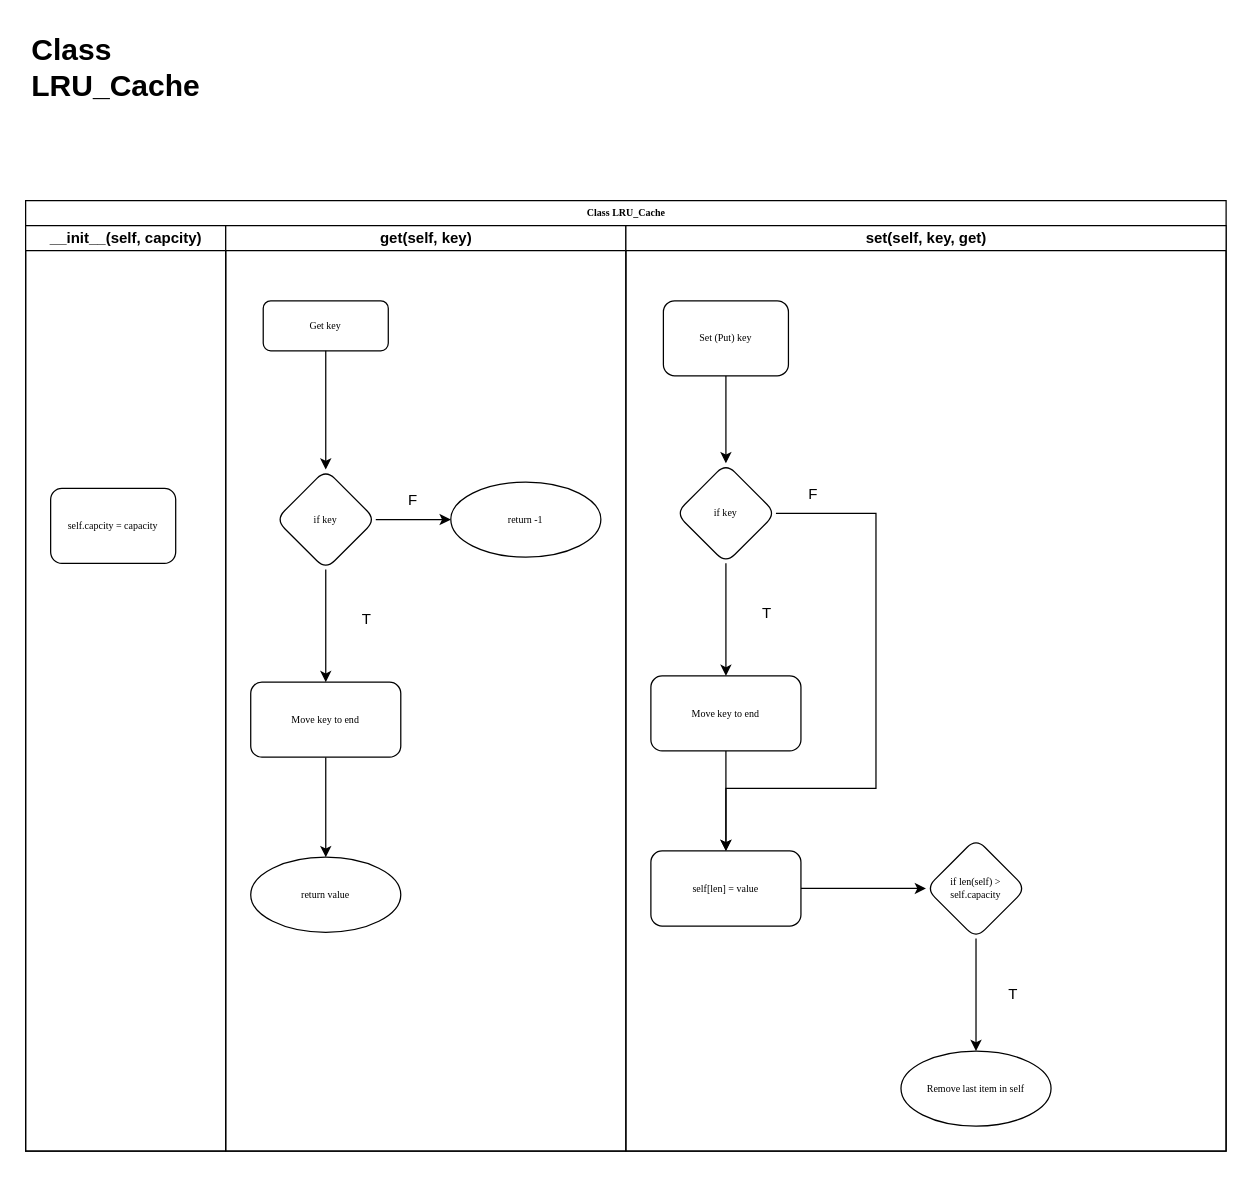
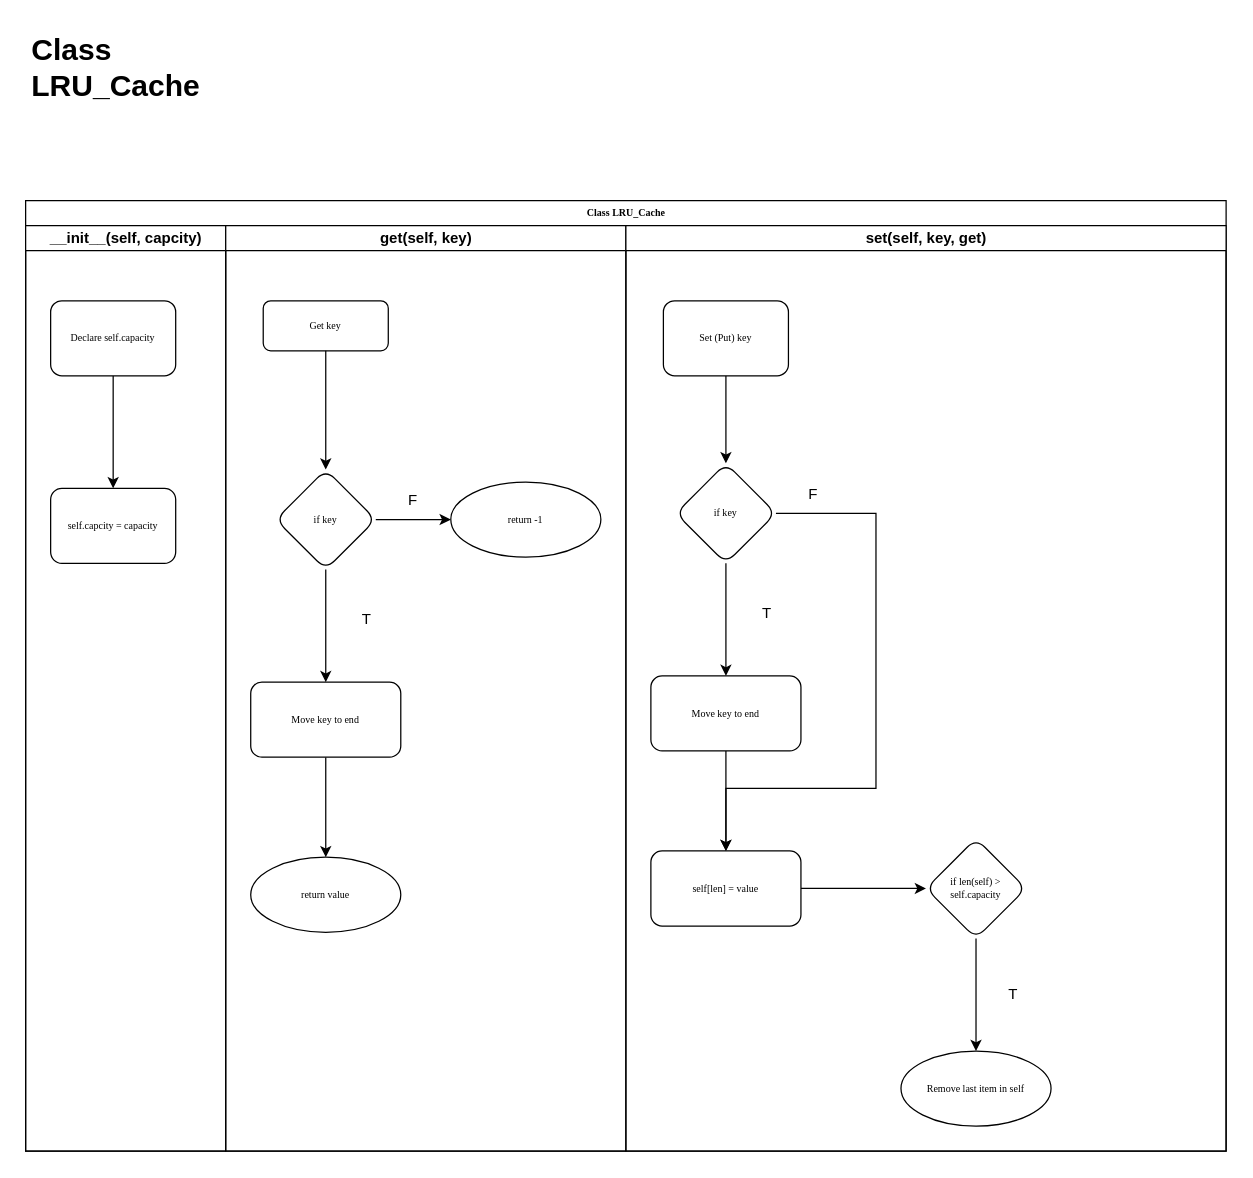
none -> (113, 338)
none -> (113, 428)
